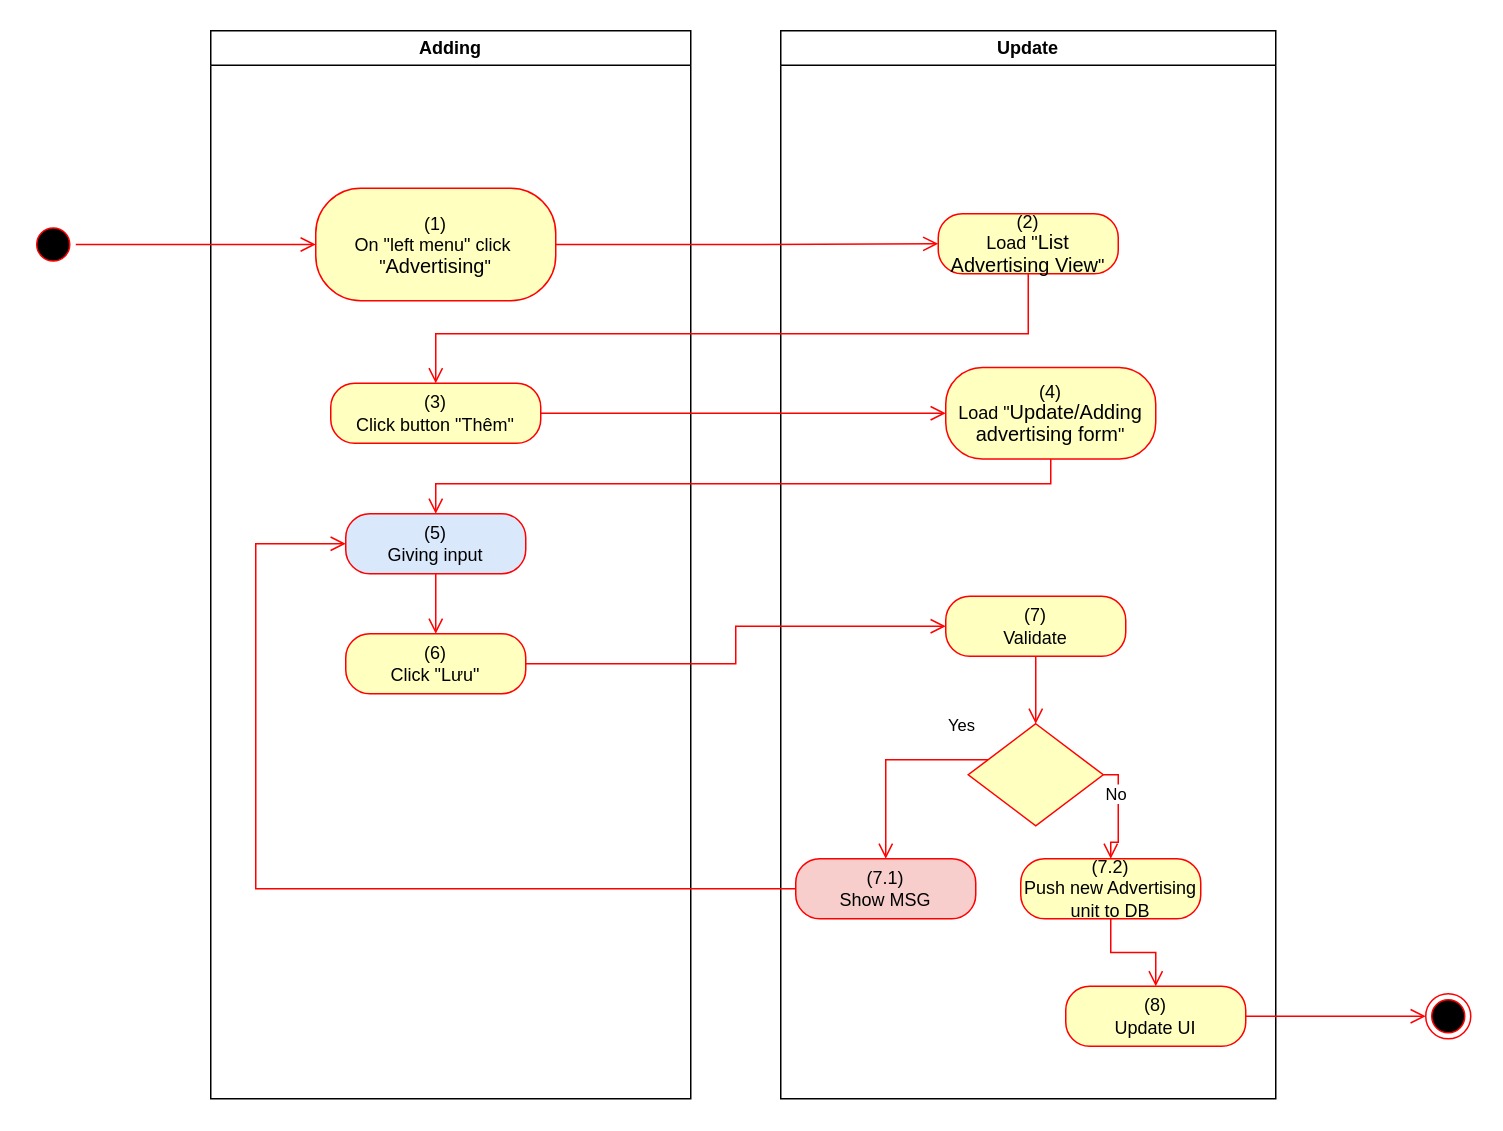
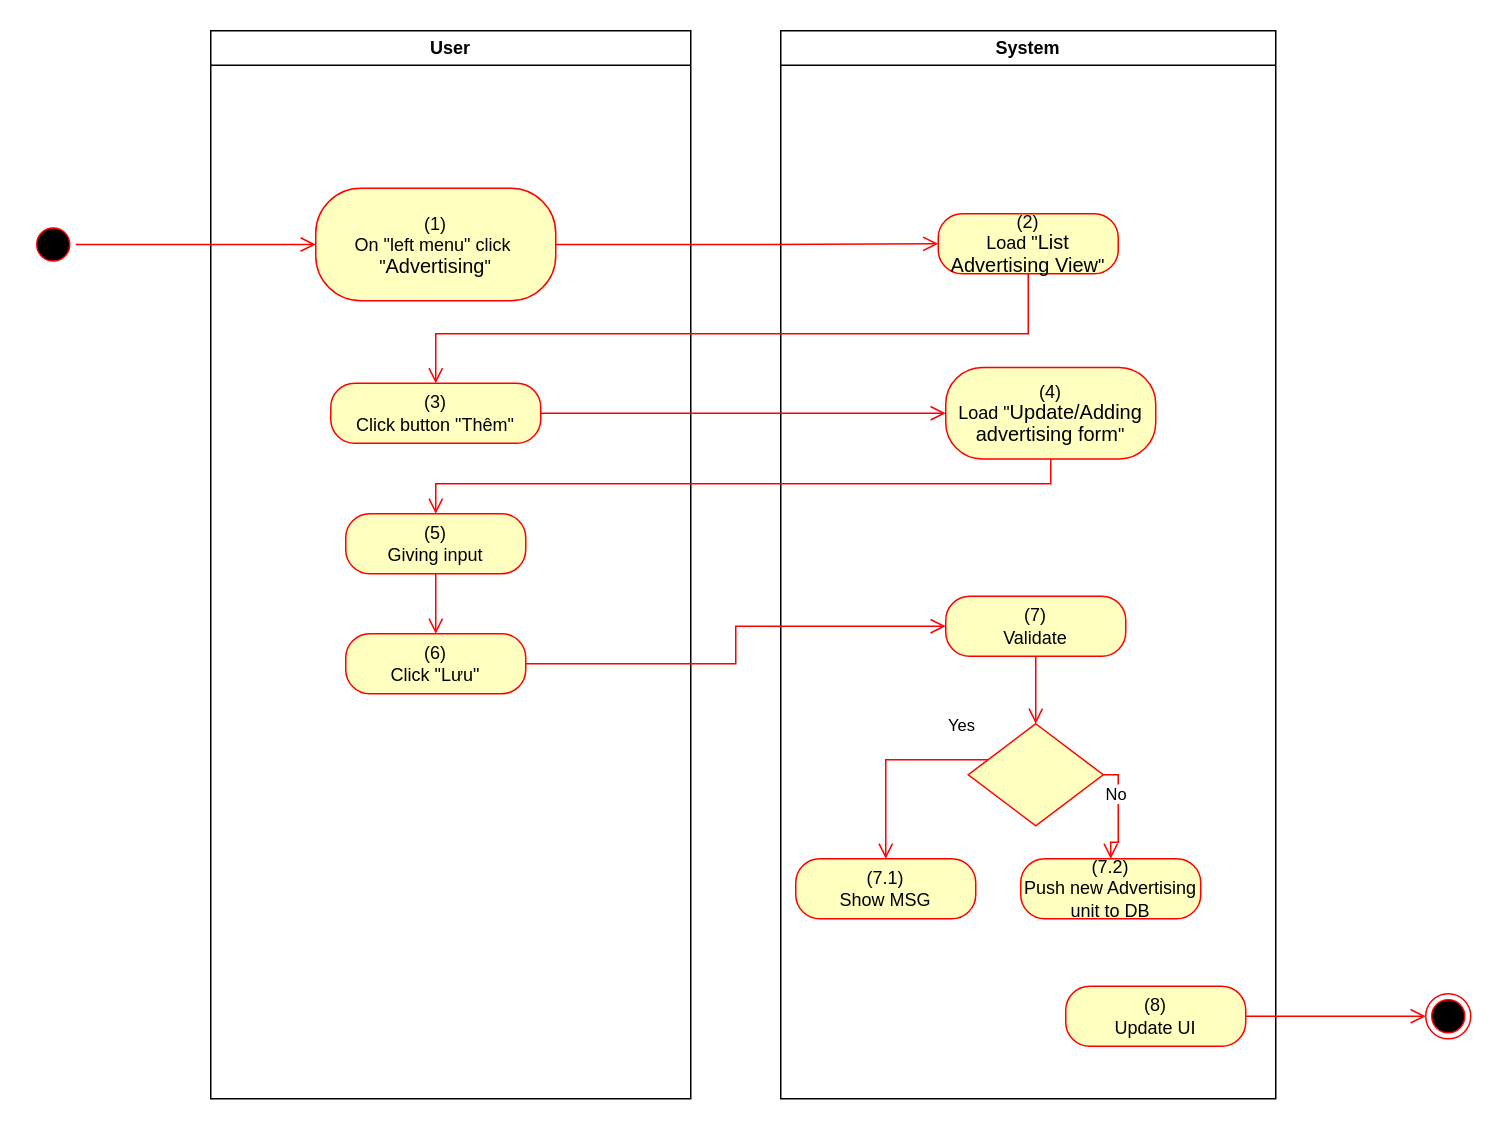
(451, 49) -> (451, 49)
(1028, 49) -> (1028, 49)
(436, 544) -> (436, 544)
(311, 889) -> none
(886, 889) -> (886, 889)
(1132, 953) -> none
